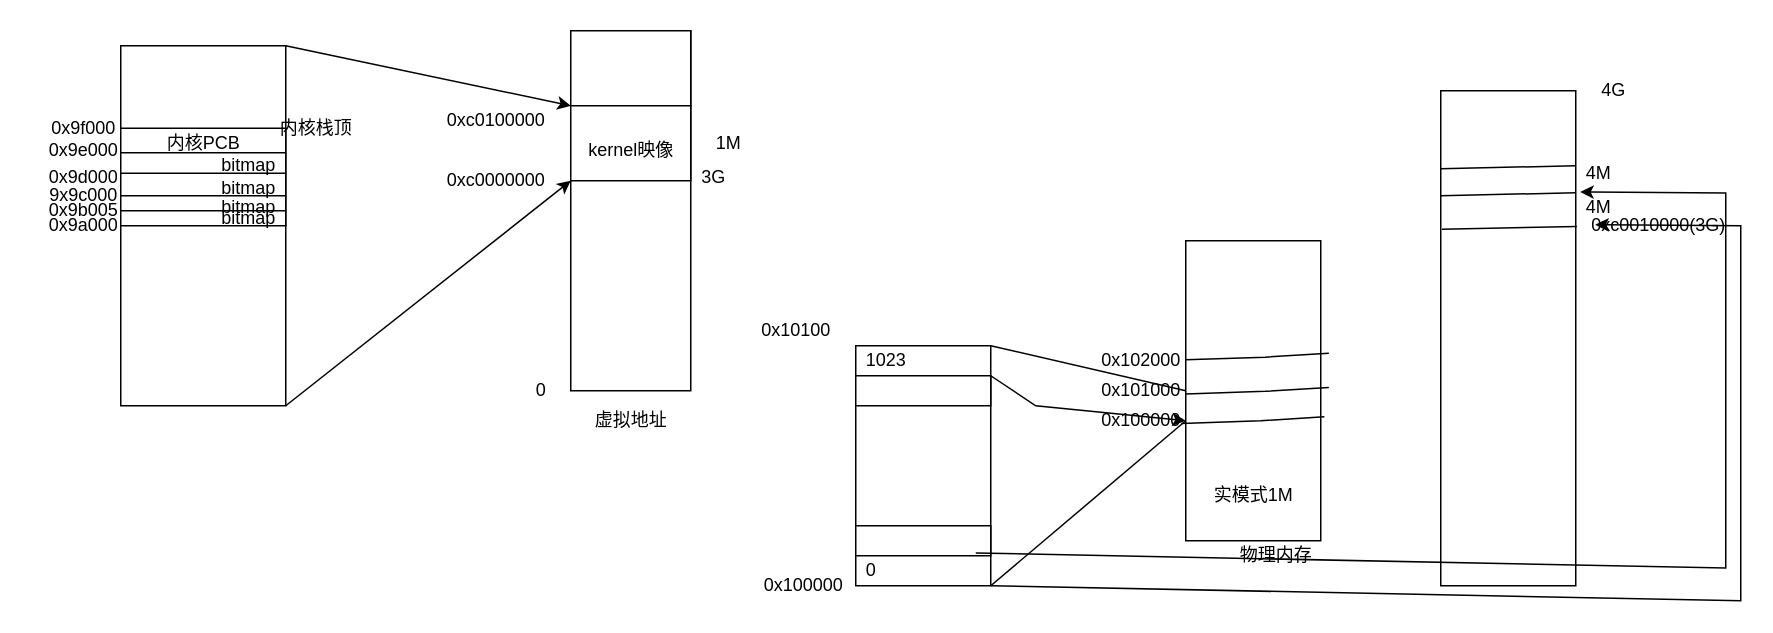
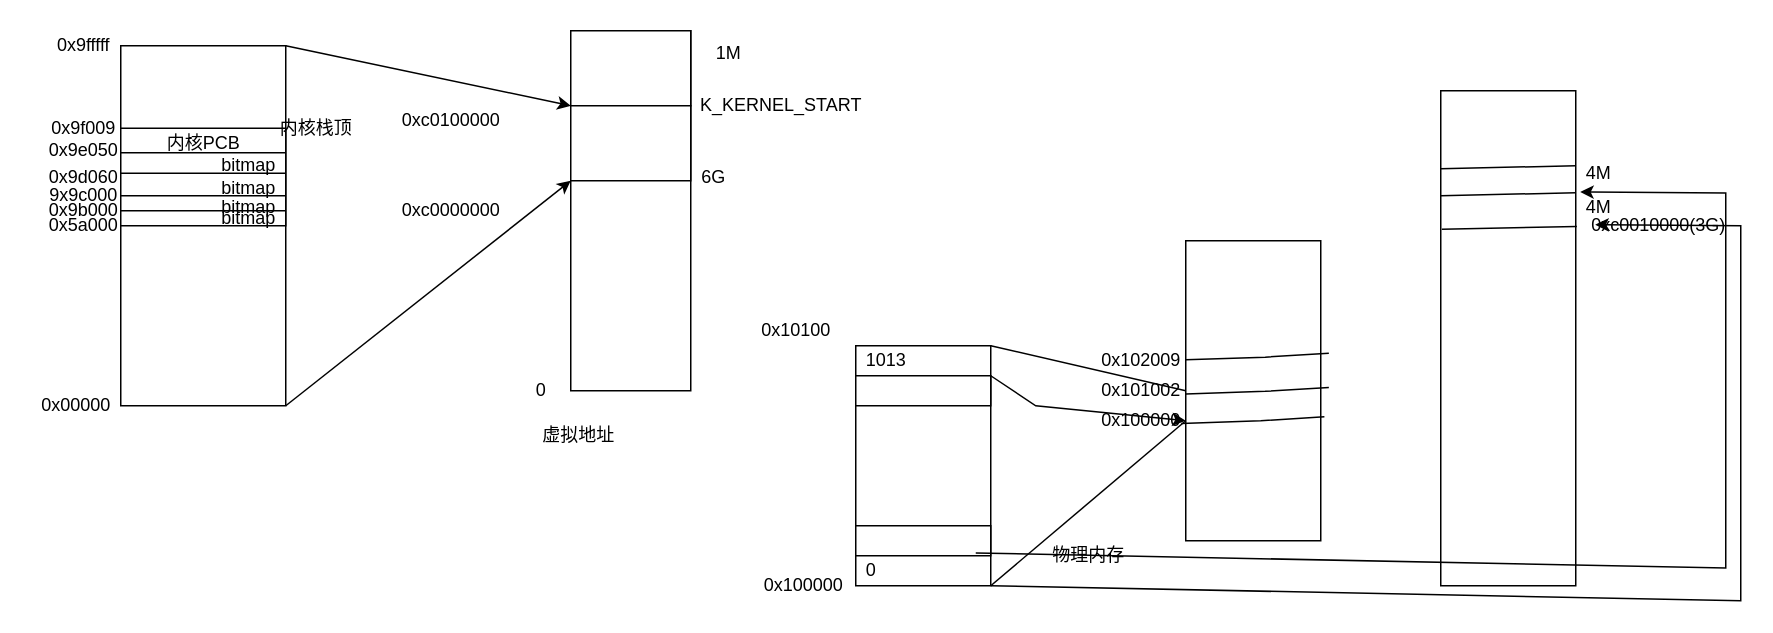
none -> (83, 46)
(1613, 91) -> none
none -> (781, 106)
(496, 121) -> (451, 121)
(84, 128) -> (84, 128)
(728, 143) -> (728, 53)
(84, 151) -> (84, 151)
(631, 151) -> none
(84, 178) -> (84, 178)
(714, 178) -> (714, 178)
(496, 181) -> (451, 211)
(84, 211) -> (84, 211)
(84, 226) -> (84, 226)
(887, 361) -> (887, 361)
(1142, 361) -> (1142, 361)
(1142, 391) -> (1142, 391)
none -> (76, 406)
(631, 421) -> (578, 436)
(1253, 496) -> none
(1276, 556) -> (1088, 556)
